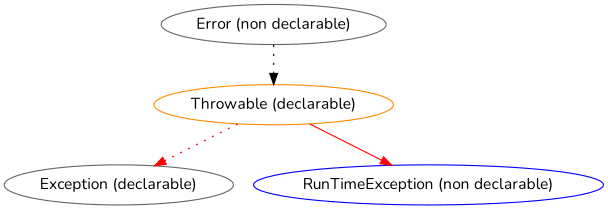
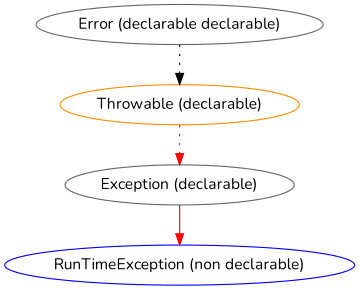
(274, 25) -> (180, 25)
(346, 142) -> (180, 220)
